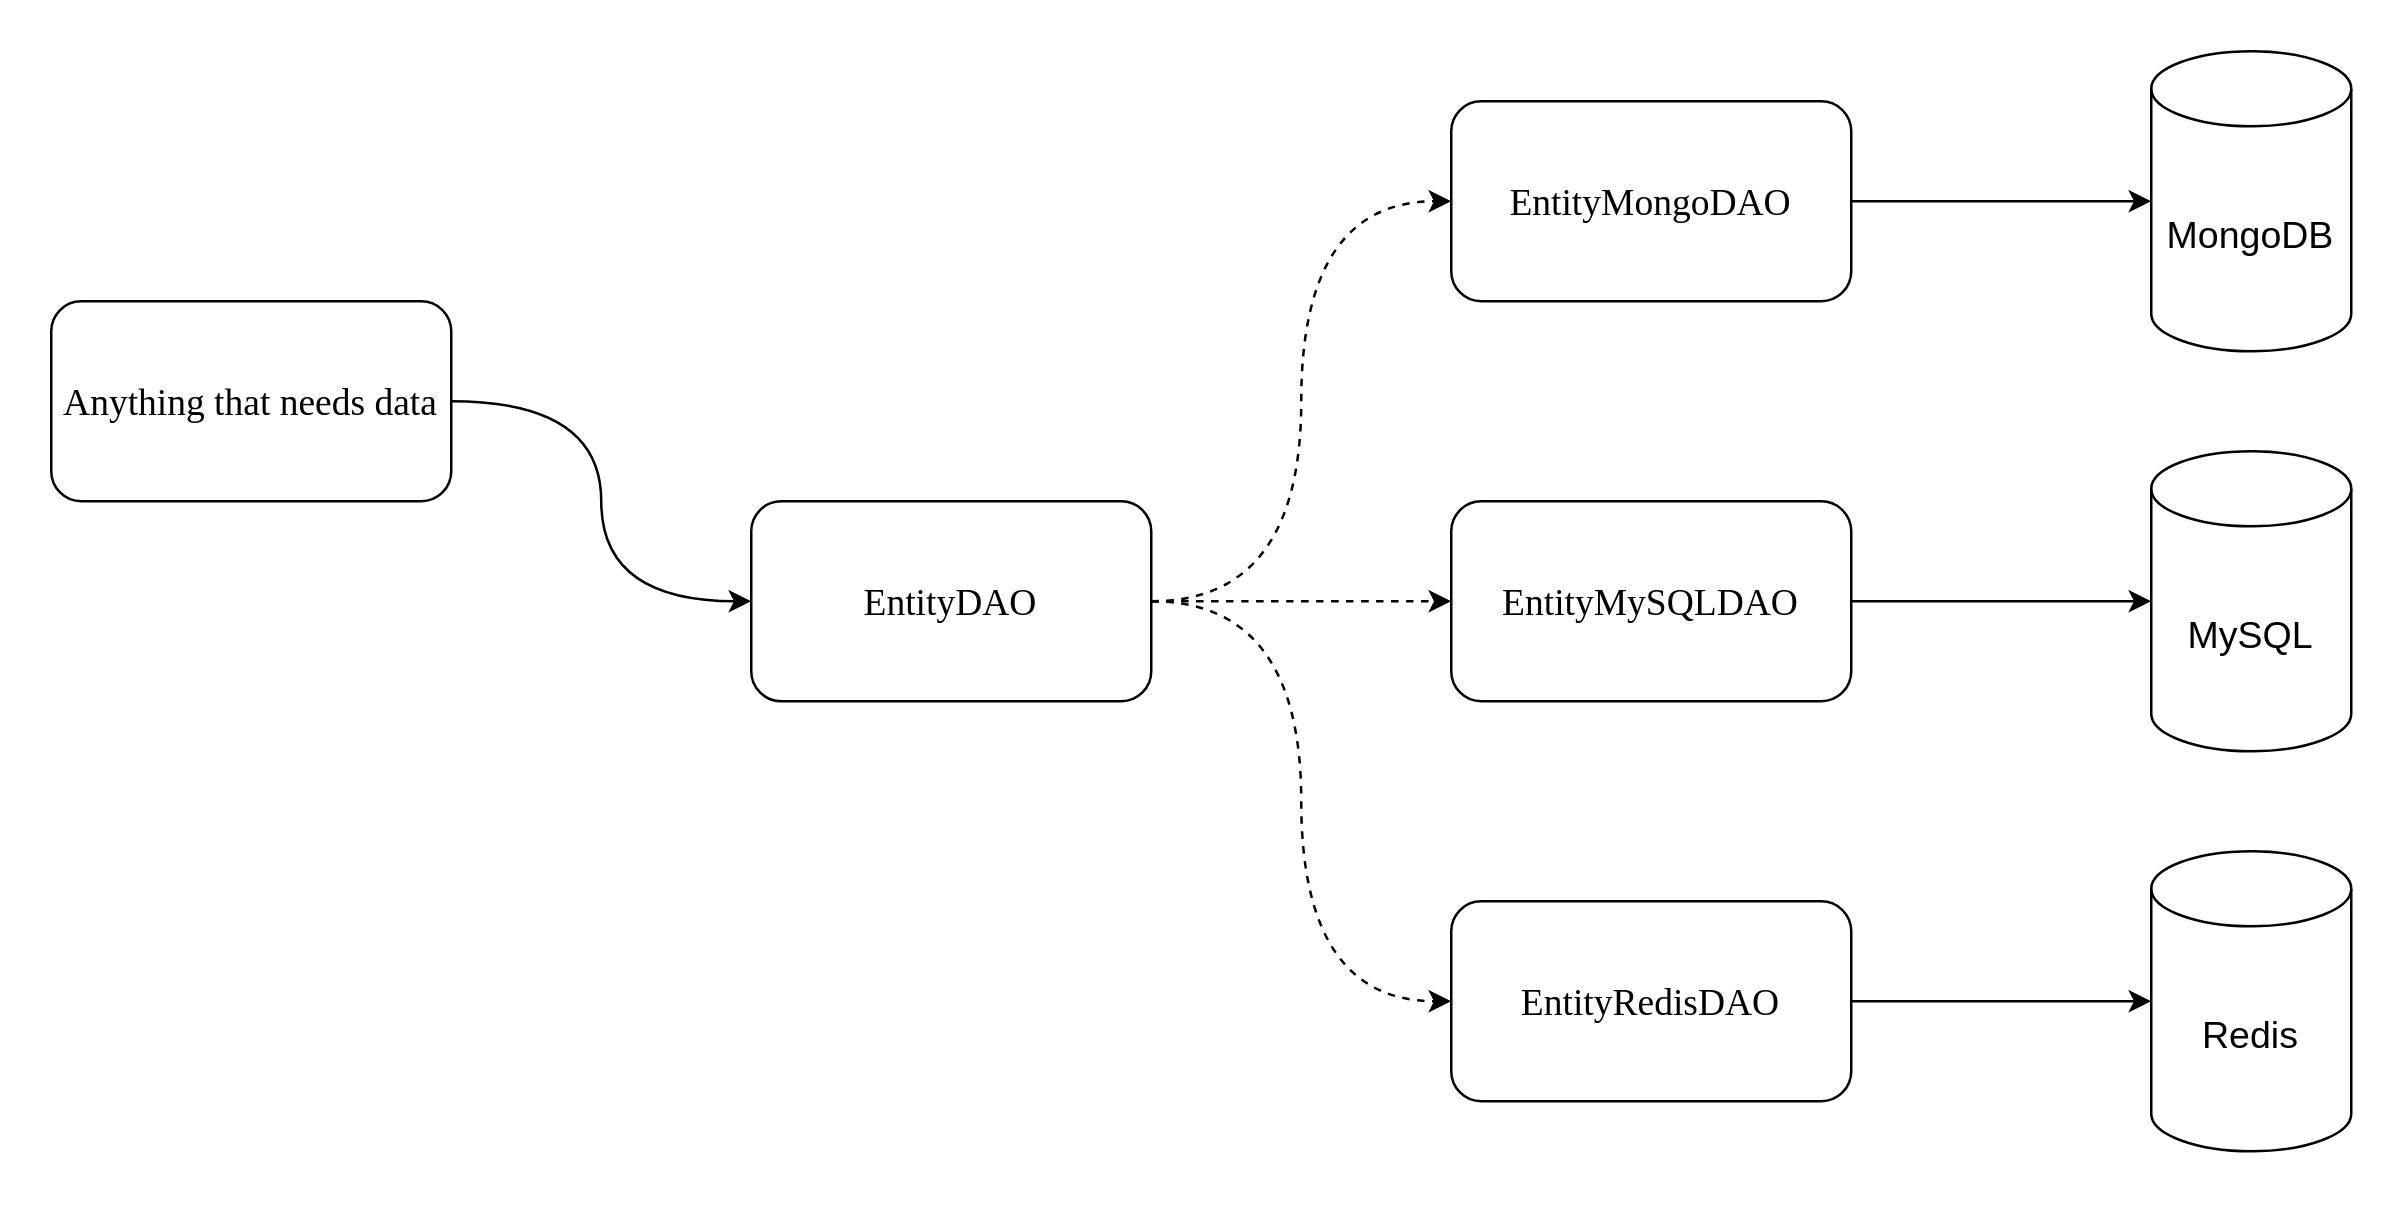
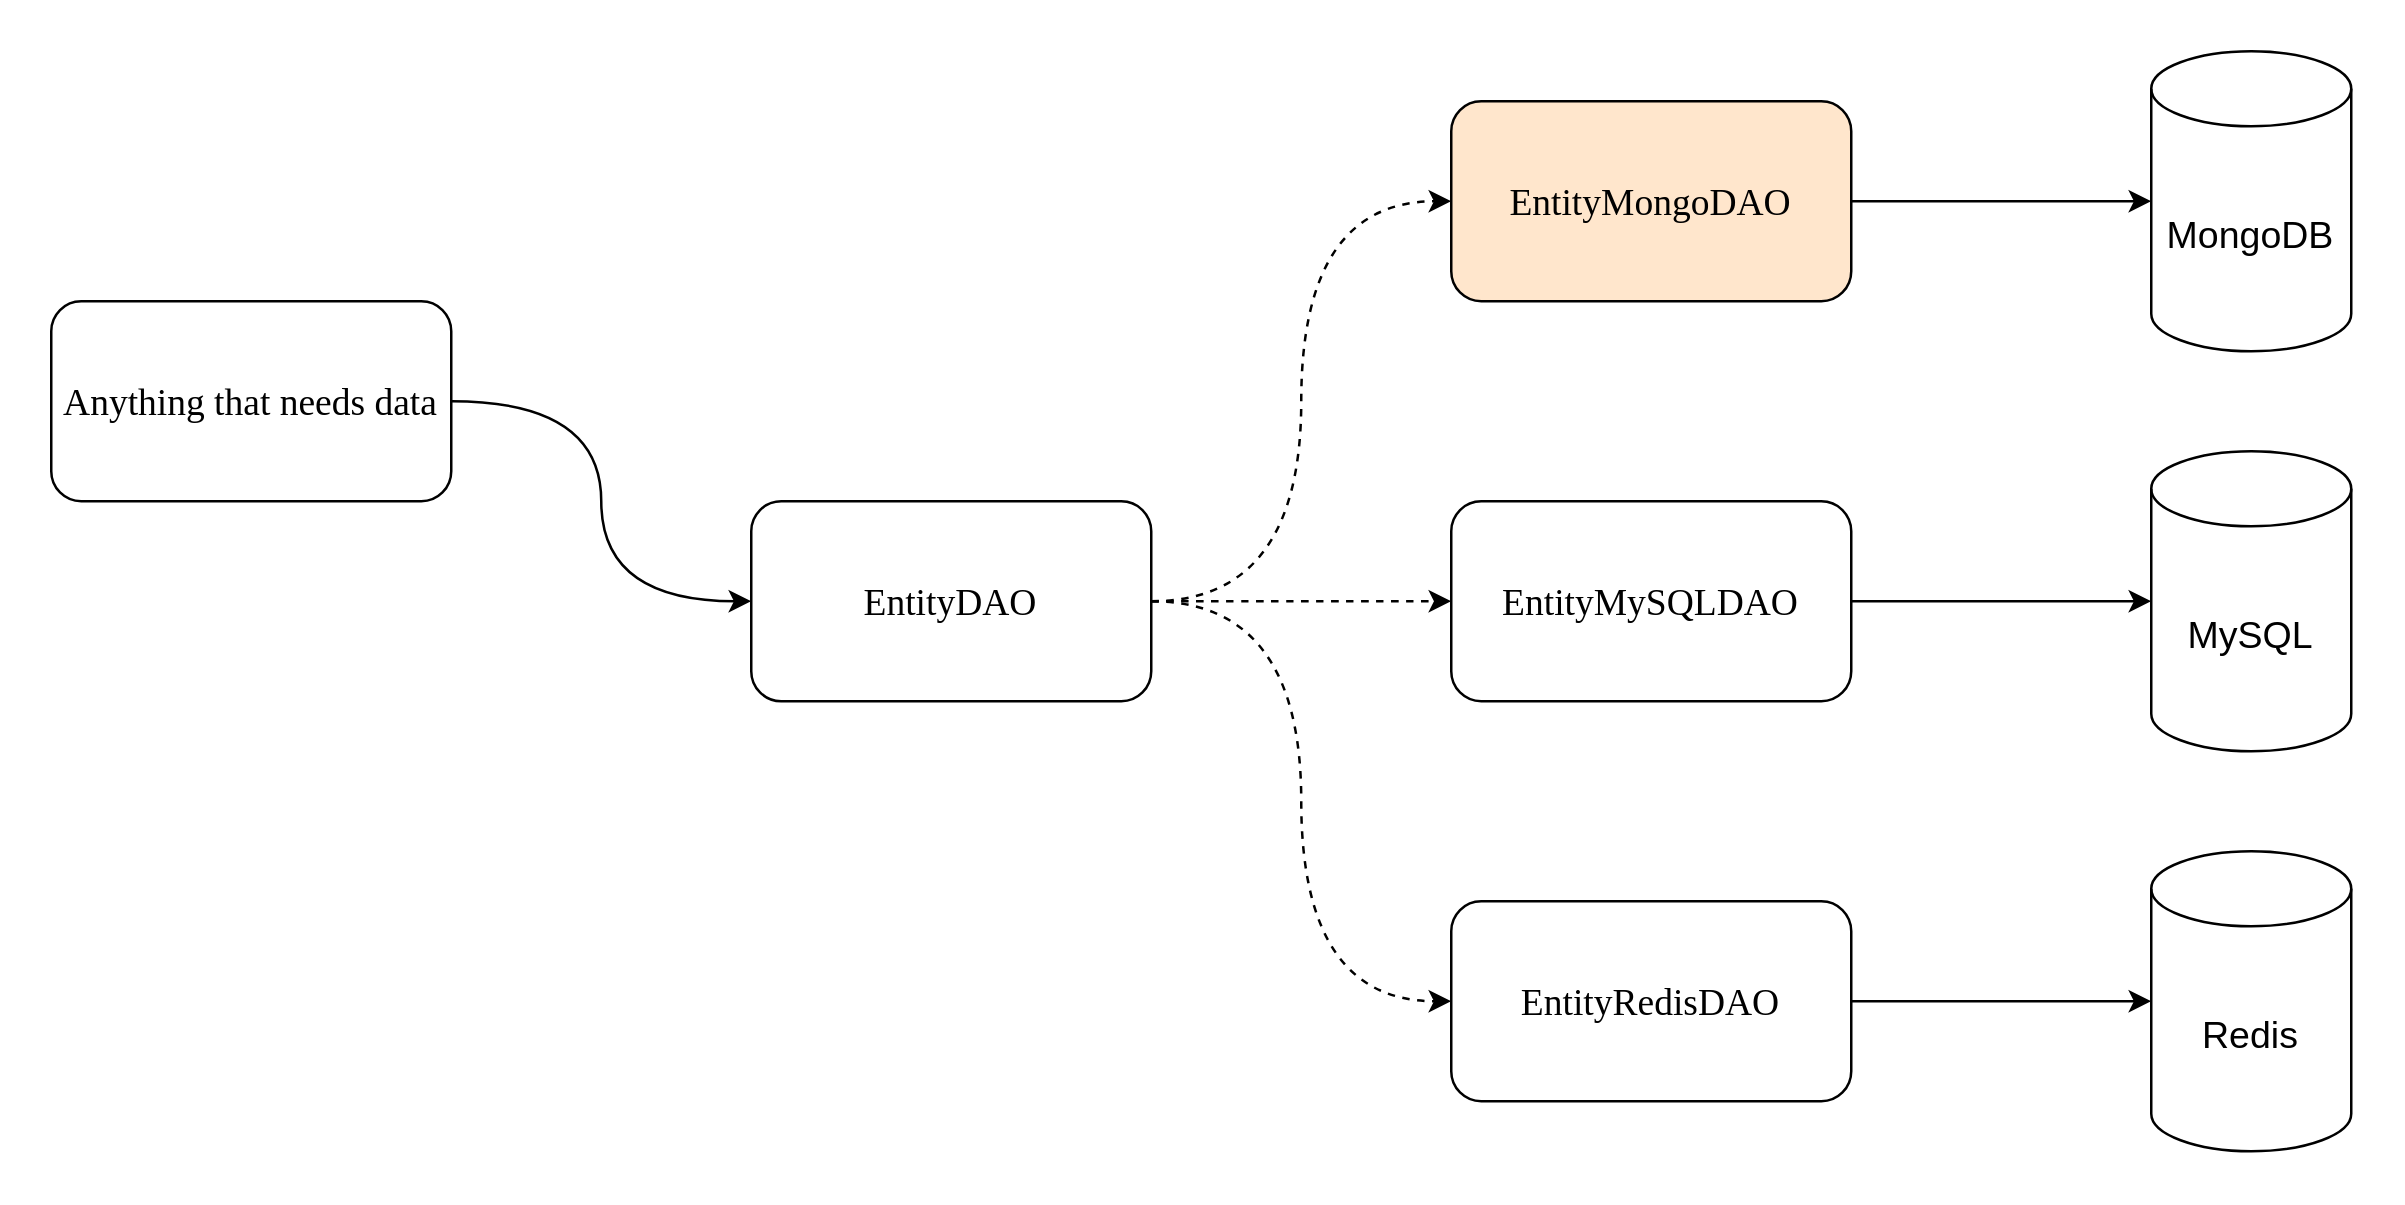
(1651, 201) -> (1651, 201)
